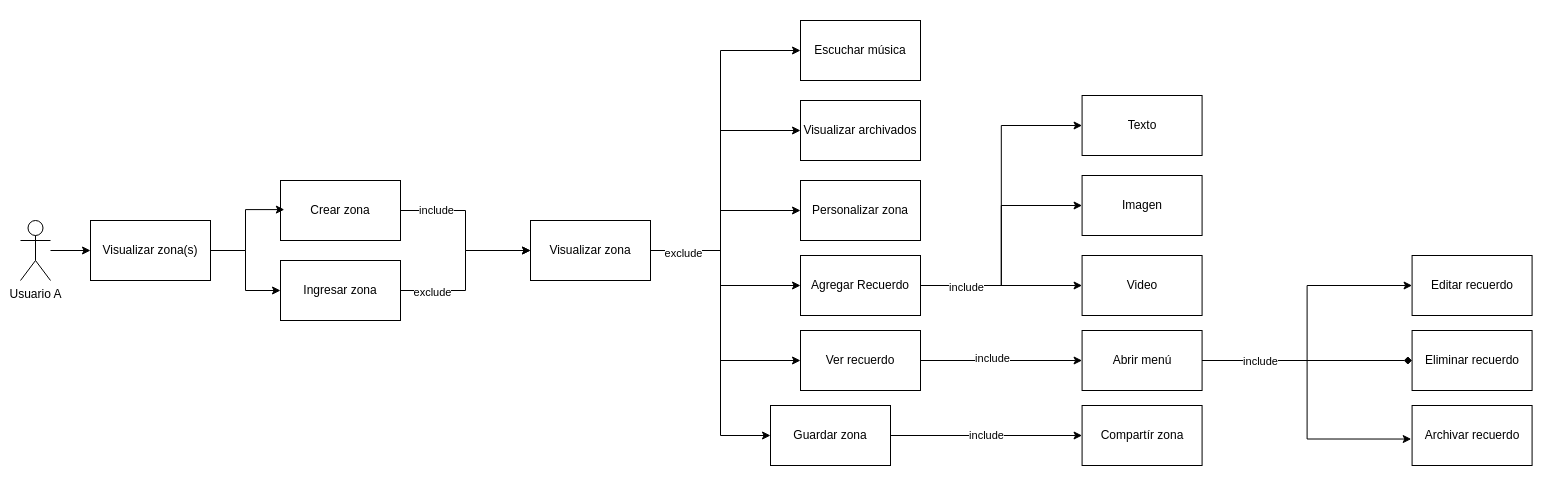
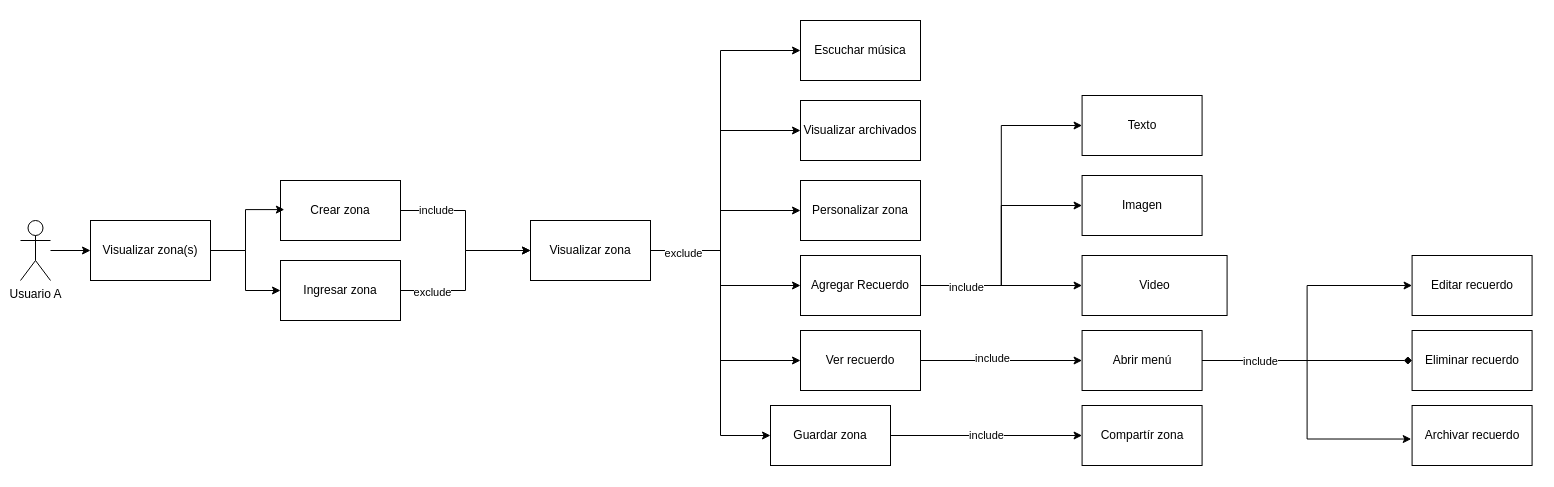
(1142, 286) -> (1155, 286)
